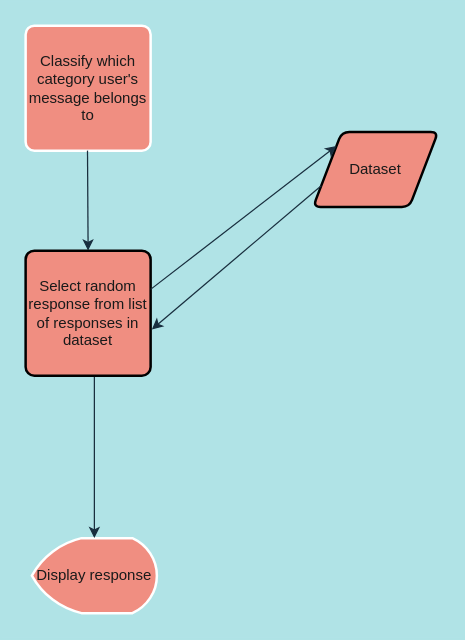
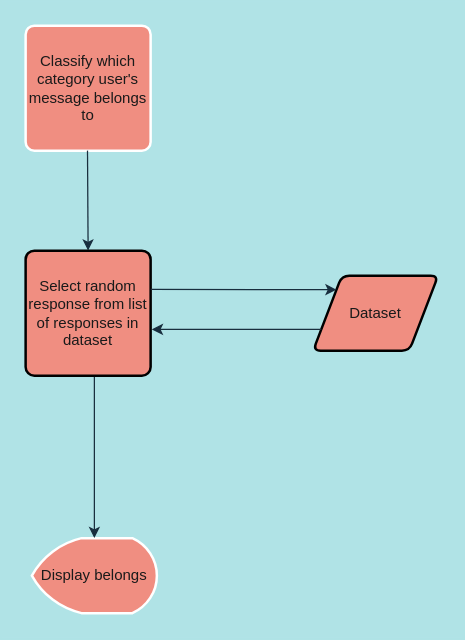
(376, 169) -> (376, 313)
(94, 576) -> (94, 576)
